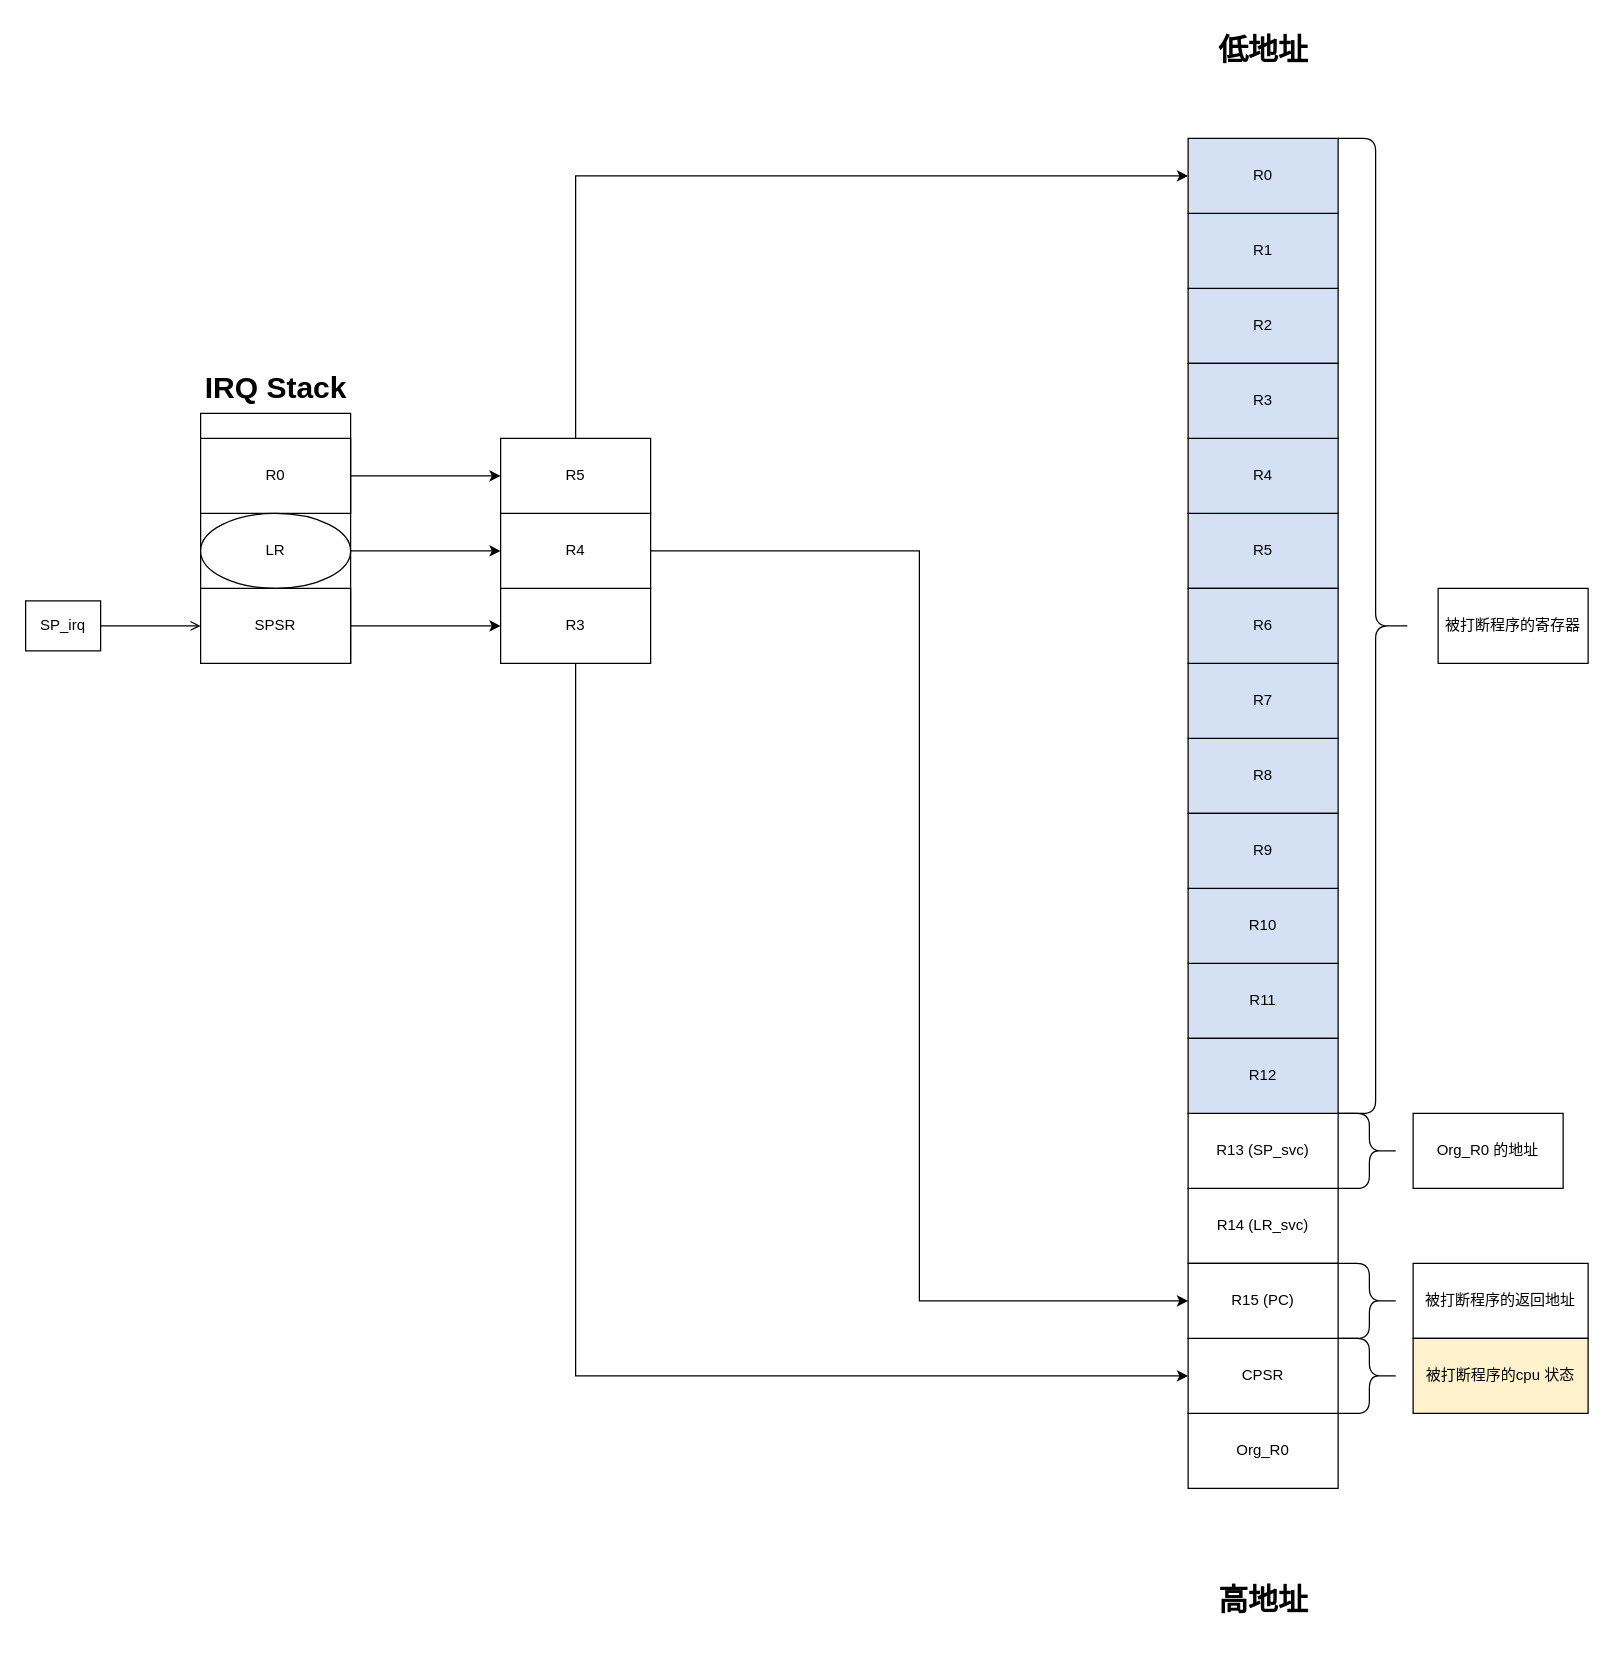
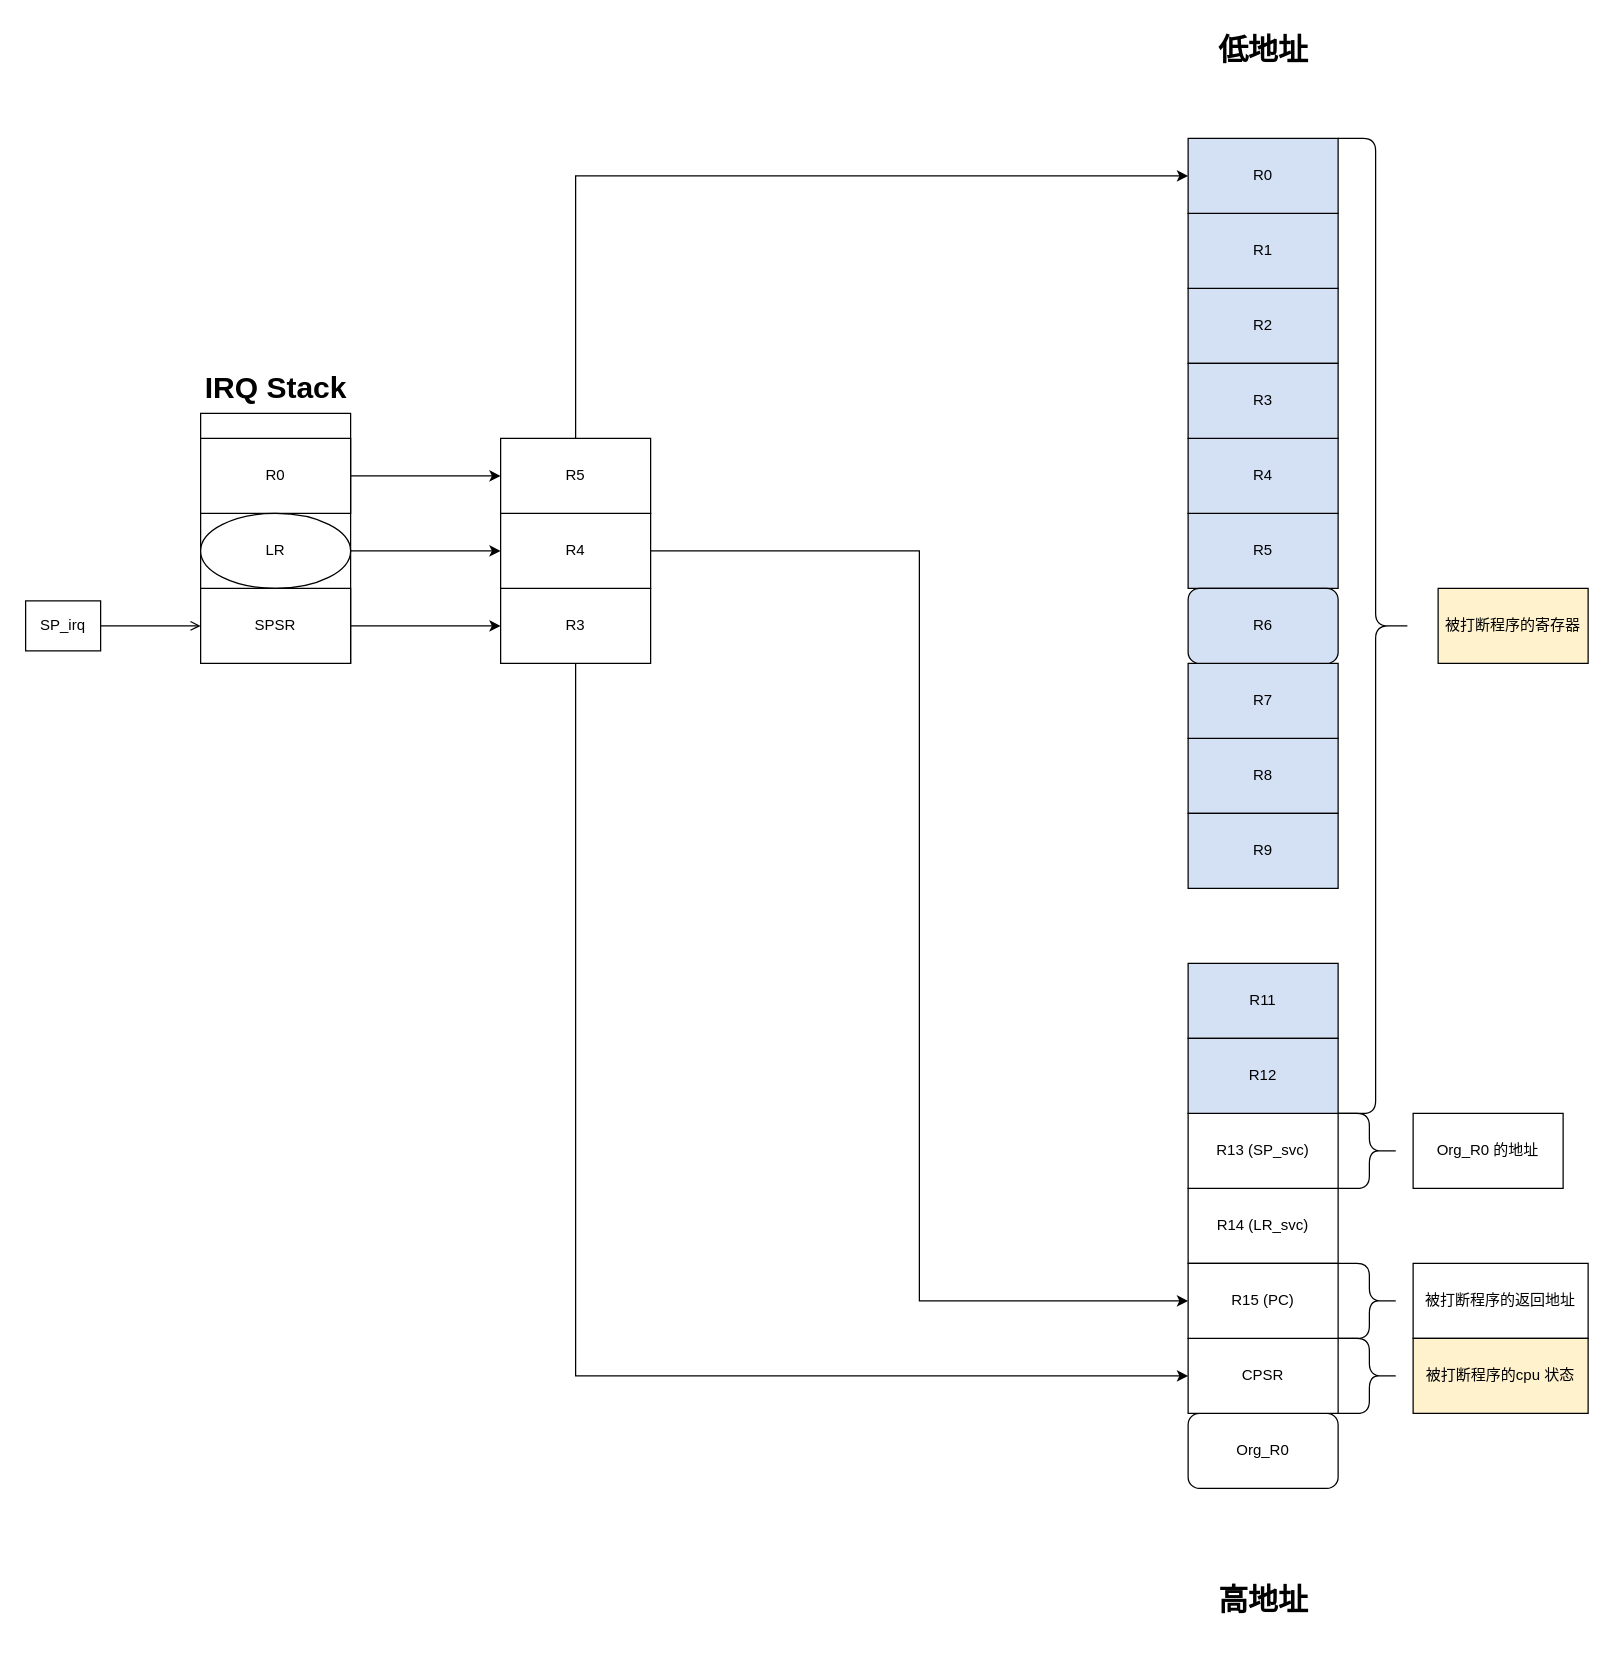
(1263, 626) -> (1263, 626)
(1513, 626) -> (1513, 626)
(1263, 926) -> none
(1263, 1451) -> (1263, 1451)
